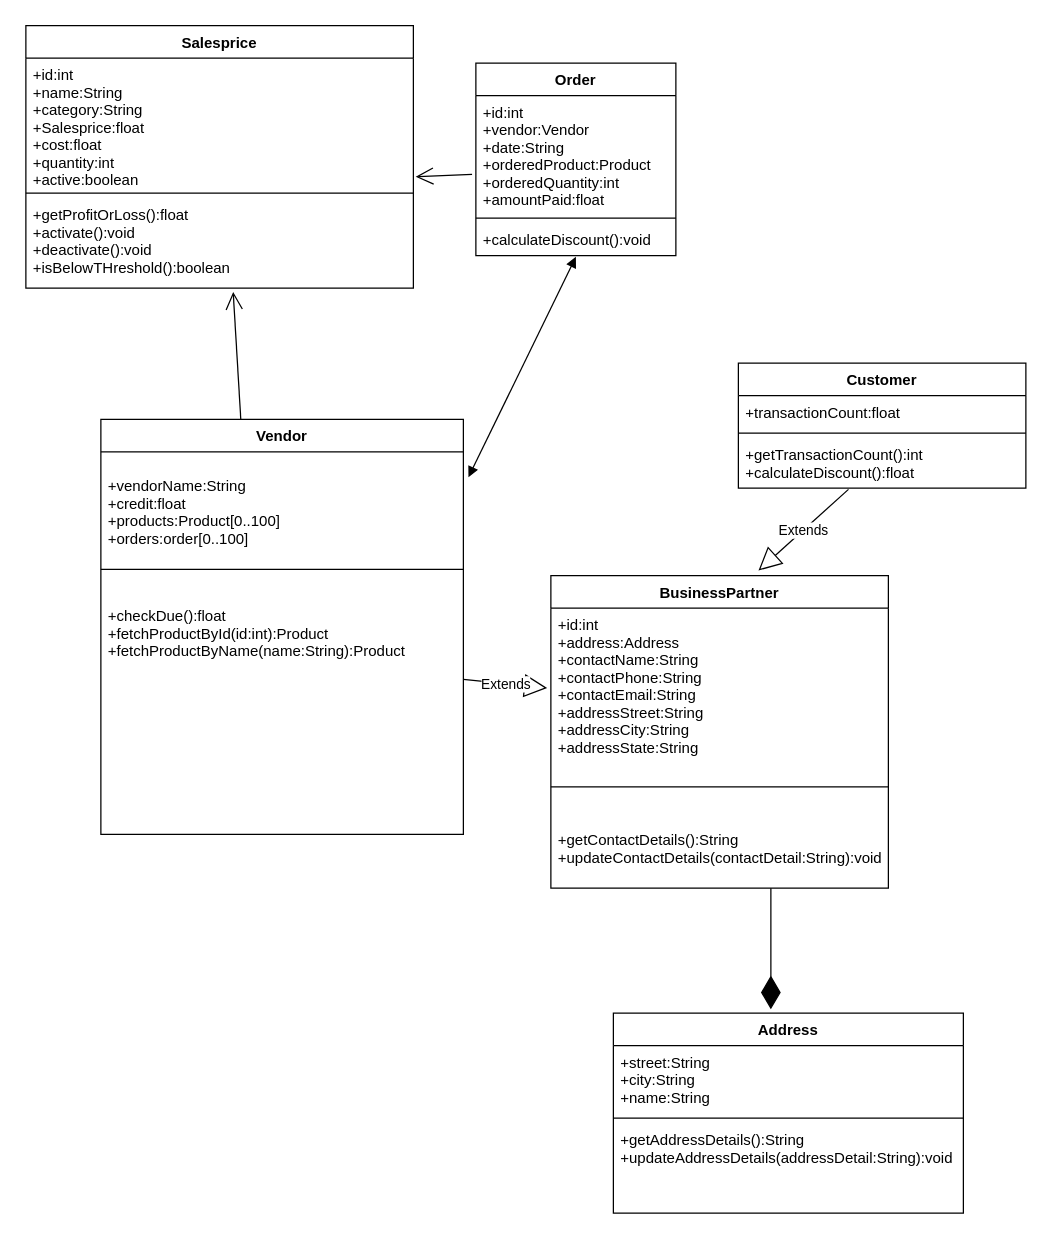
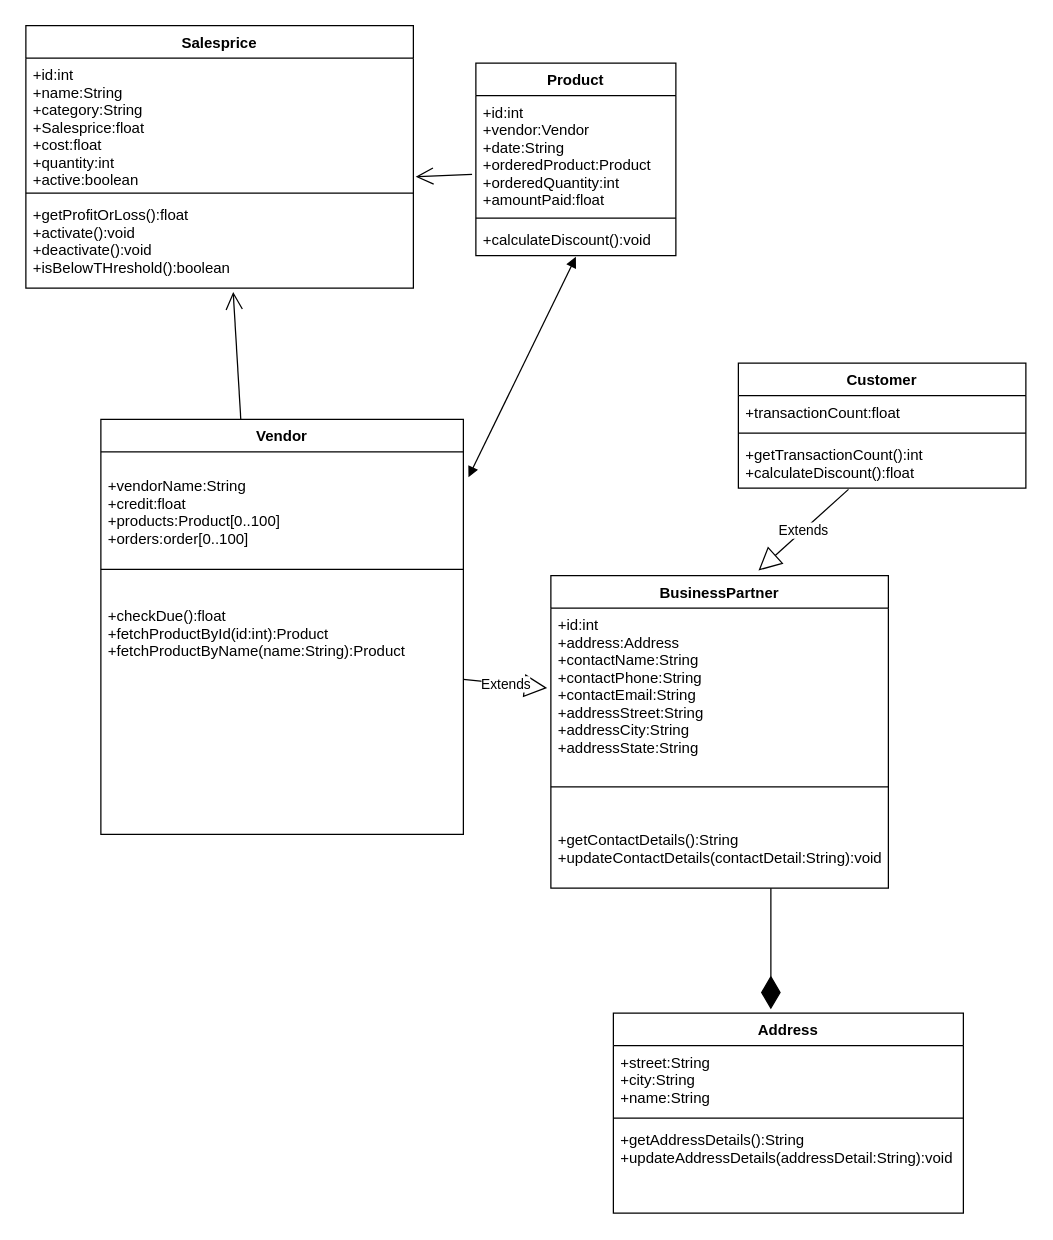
(575, 80) -> (575, 80)
